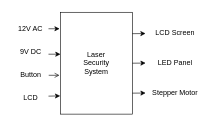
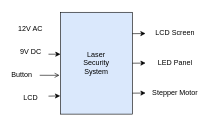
(55, 29) -> none
(96, 63) -> (96, 63)
(30, 75) -> (21, 75)
